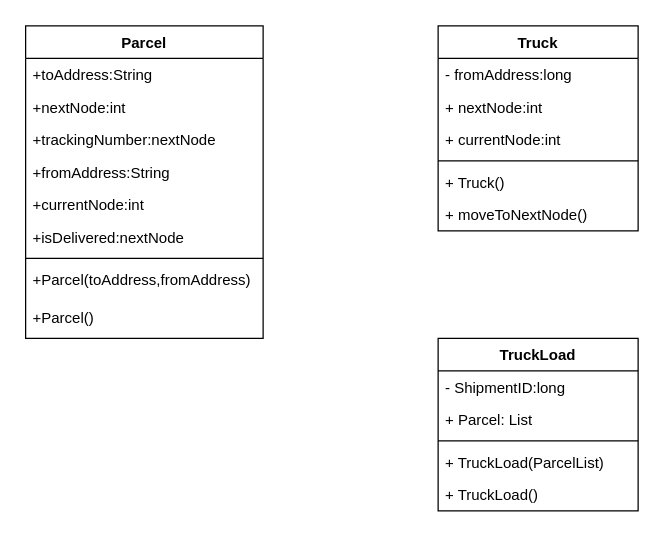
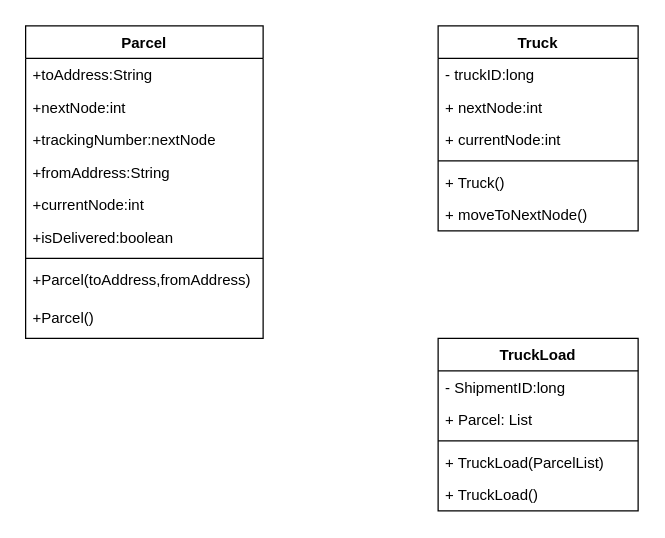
(515, 75) -> (498, 75)
(113, 238) -> (107, 238)
